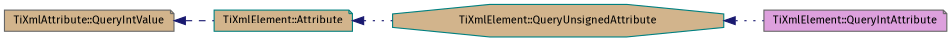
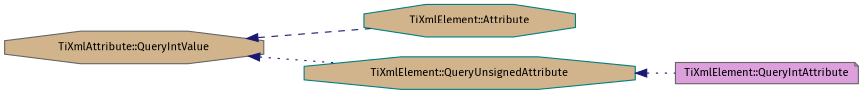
(89, 21) -> (134, 47)
(283, 21) -> (470, 21)
(378, 21) -> (299, 60)
